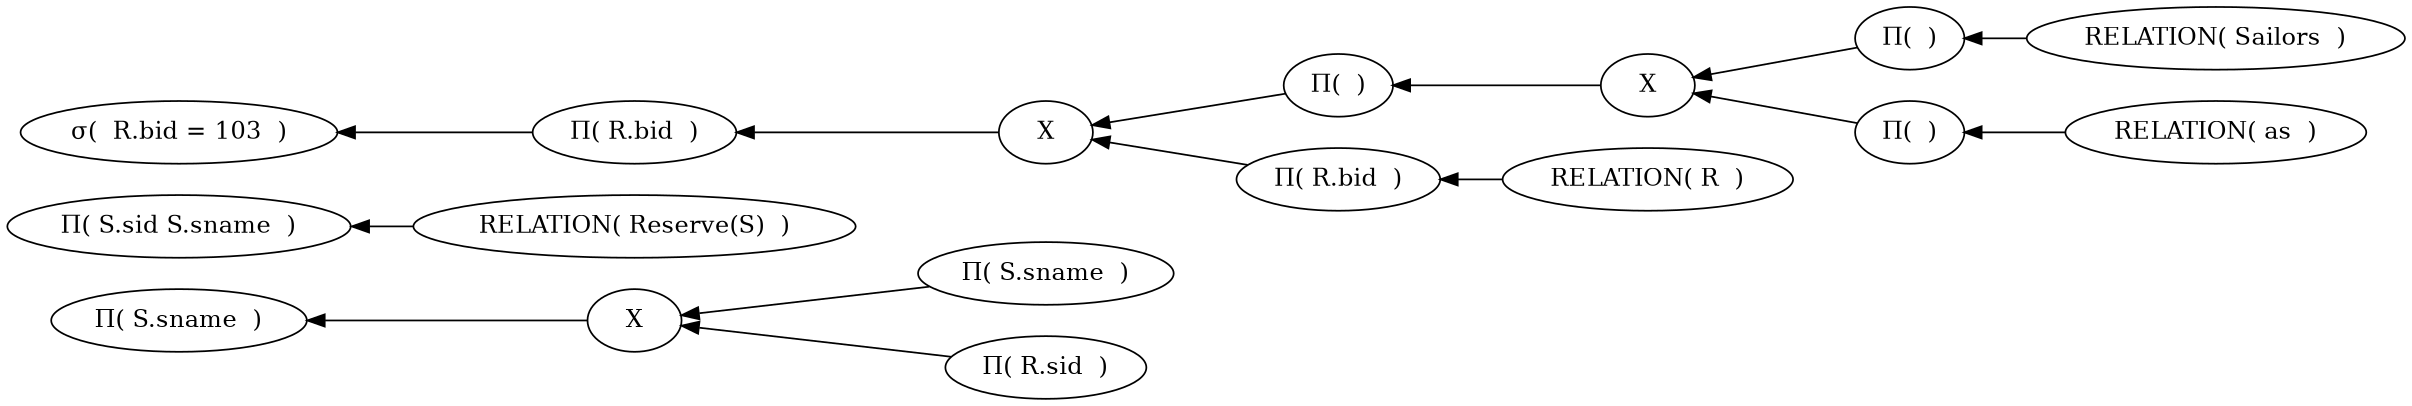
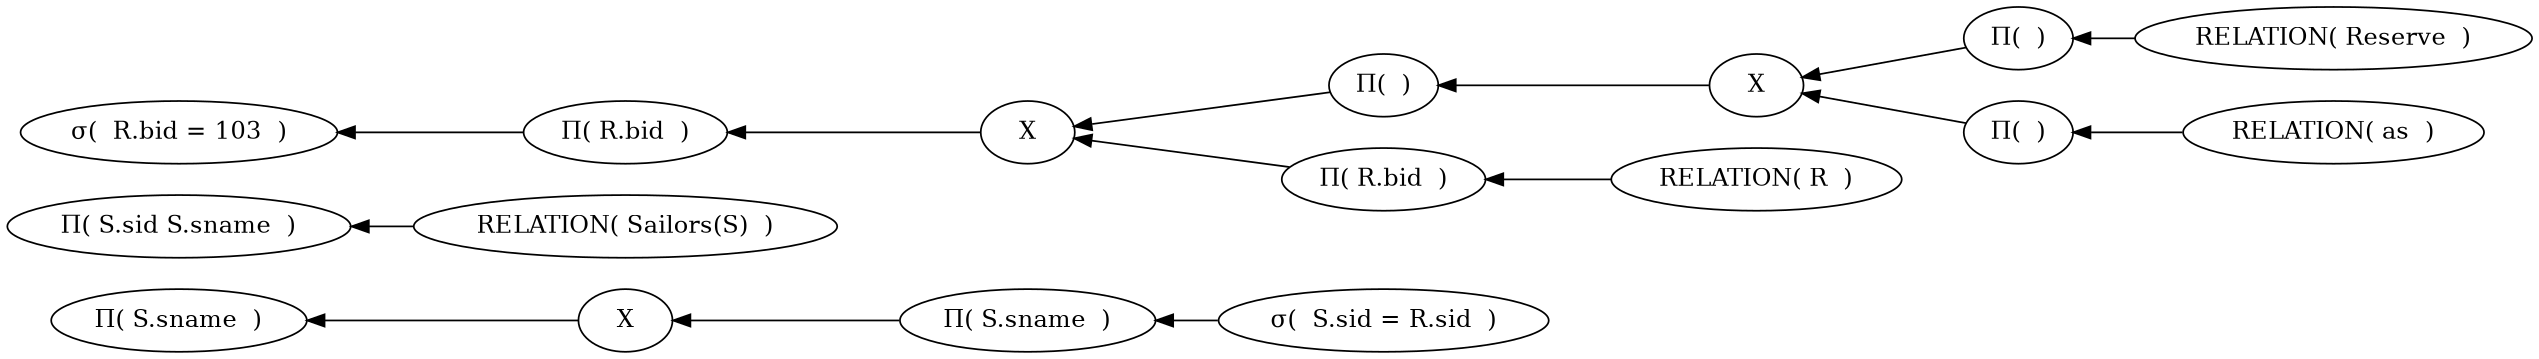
(2216, 38) -> (2334, 38)
(635, 226) -> (625, 226)
none -> (1384, 320)
(1046, 367) -> none
